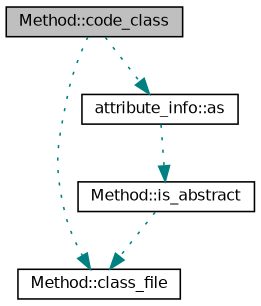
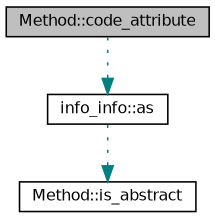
(94, 22) -> (108, 22)
(160, 109) -> (108, 109)
(99, 284) -> none
